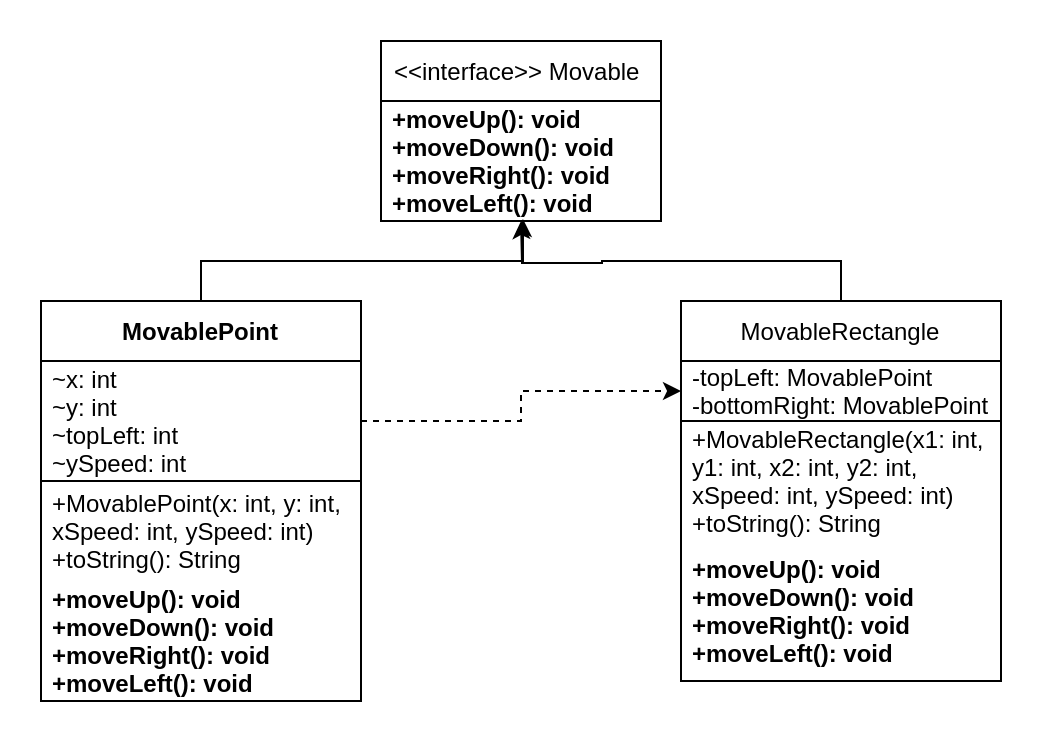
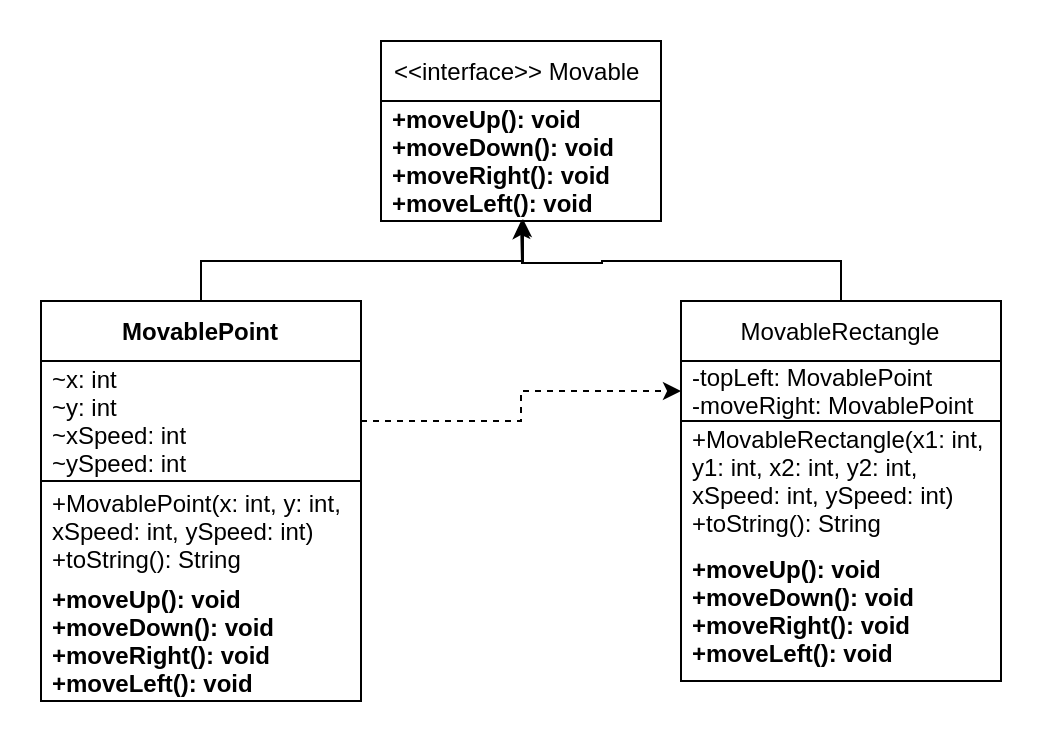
(830, 378) -> (830, 378)
(90, 380) -> (90, 380)
